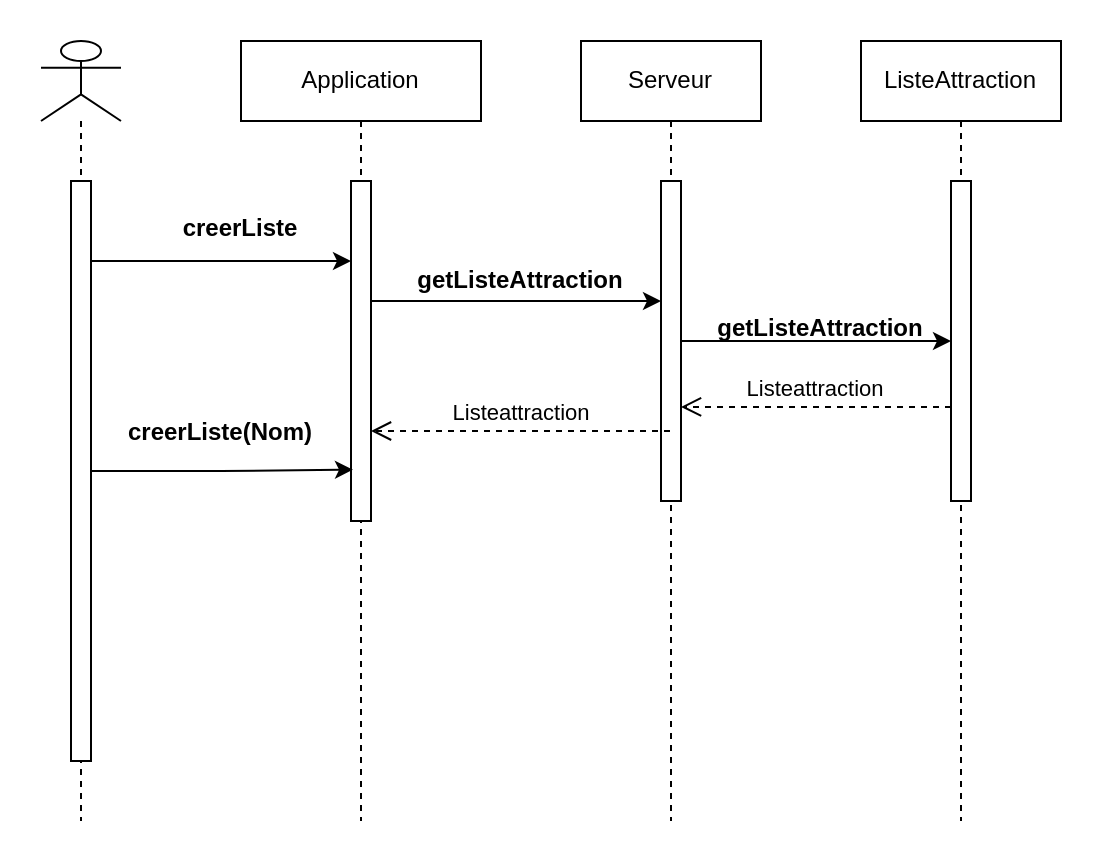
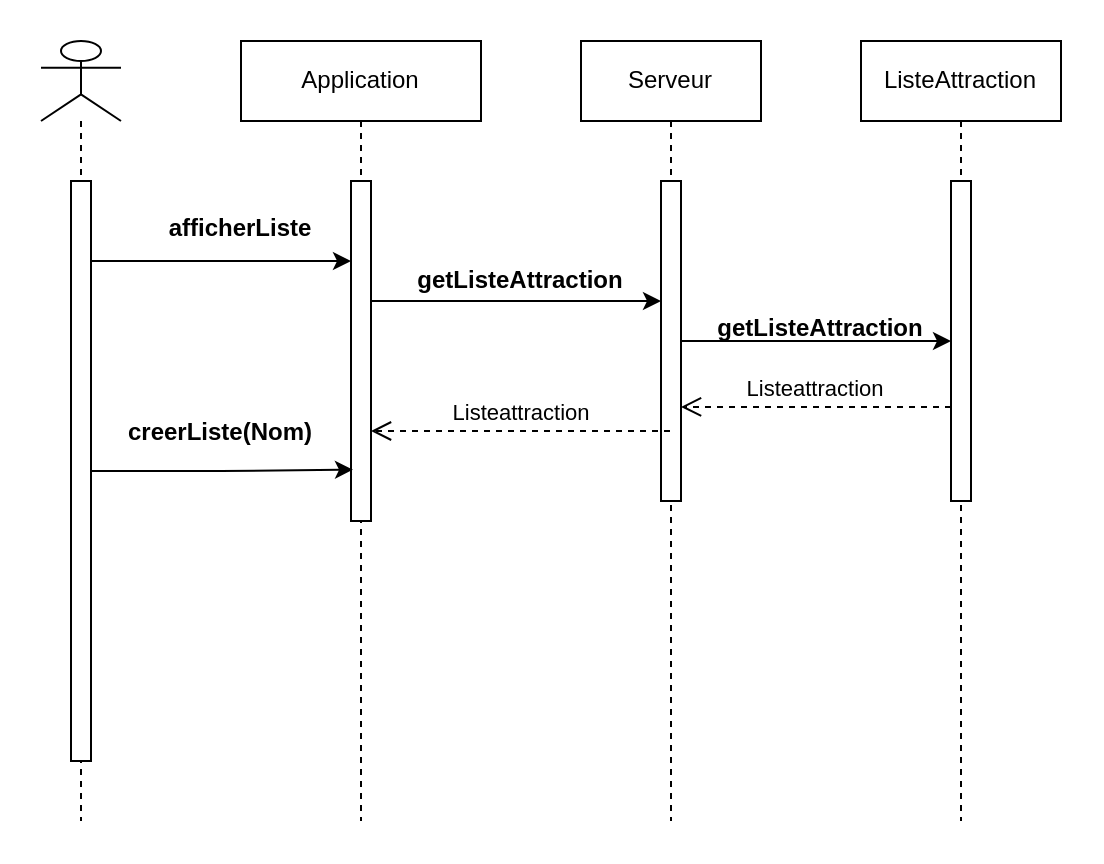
(240, 228) -> (240, 228)
